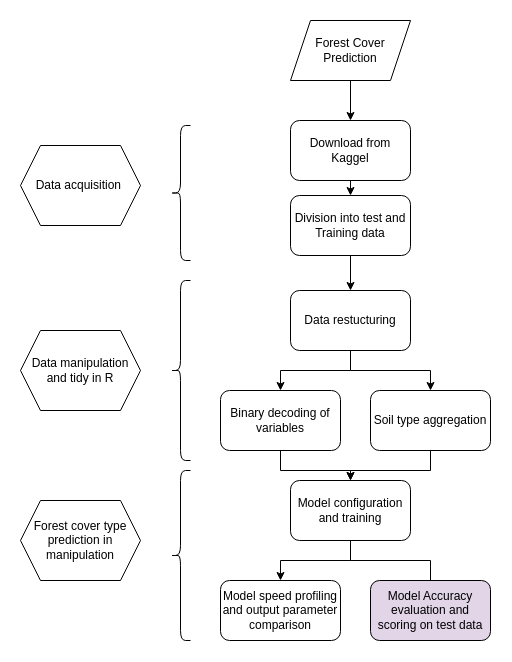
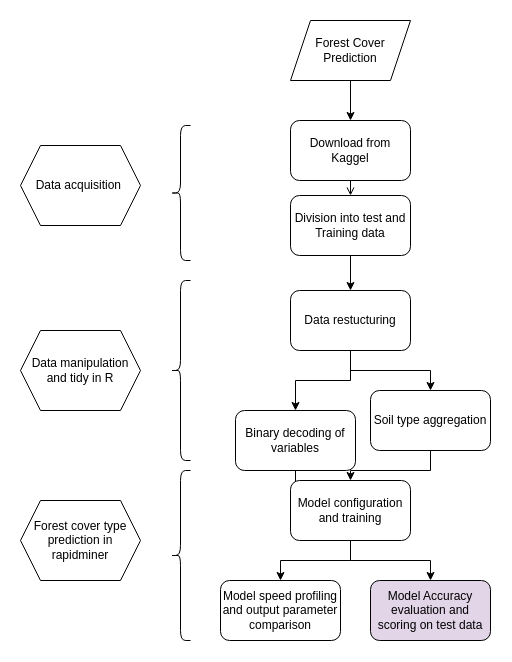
(351, 187) -> (351, 189)
(281, 421) -> (296, 441)
(81, 541) -> (81, 541)
(431, 575) -> (431, 572)
